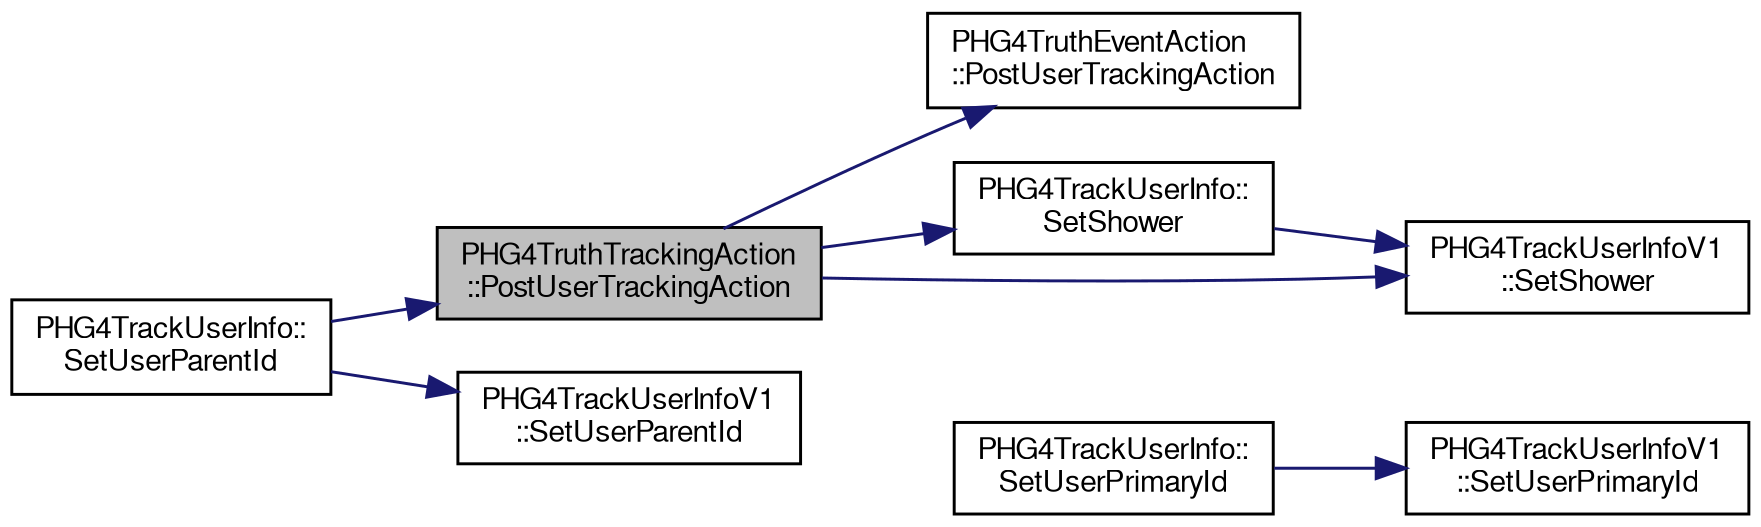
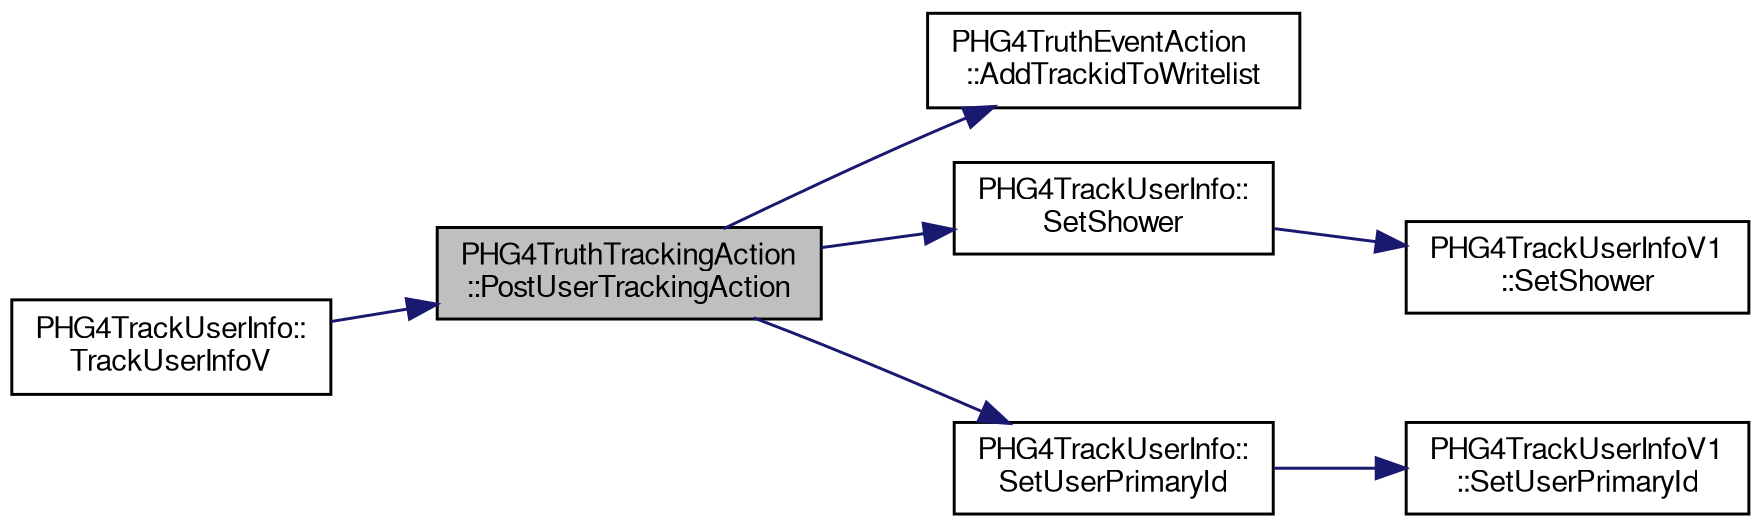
(1114, 61) -> (1114, 61)
(1099, 281) -> (868, 363)
(171, 347) -> (171, 347)
(629, 418) -> none
